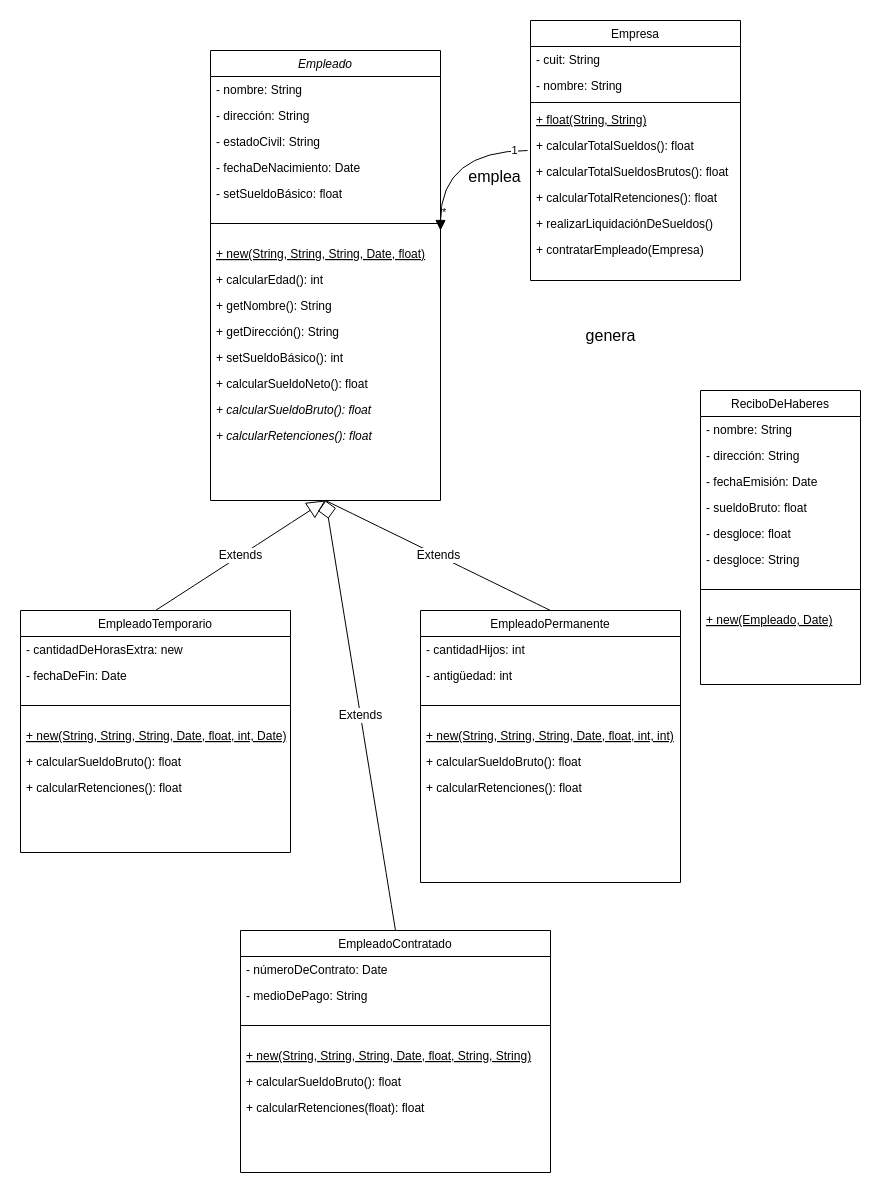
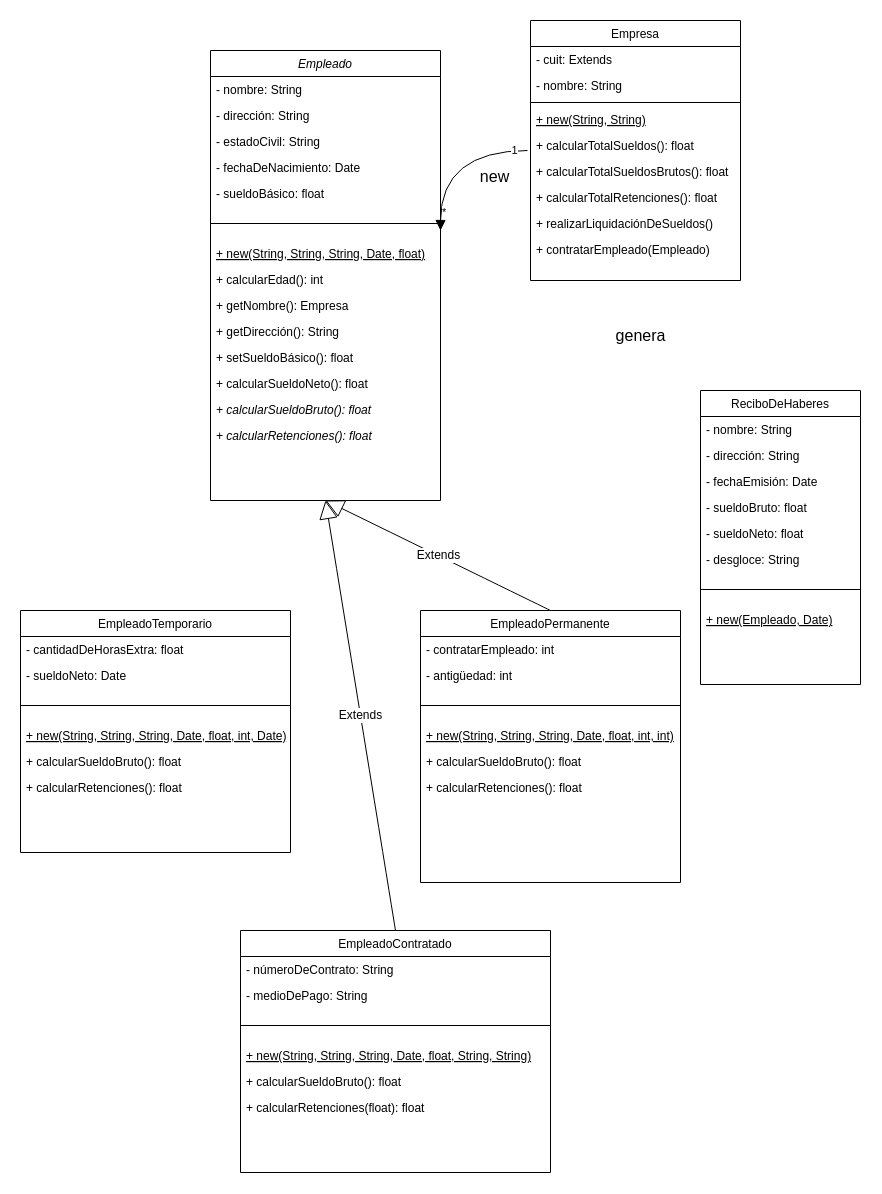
(575, 60) -> (580, 60)
(604, 120) -> (599, 120)
(495, 177) -> (495, 177)
(287, 194) -> (277, 194)
(627, 250) -> (629, 250)
(280, 306) -> (285, 306)
(611, 336) -> (641, 336)
(287, 358) -> (294, 358)
(336, 506) -> (343, 509)
(329, 519) -> (329, 519)
(755, 534) -> (762, 534)
(234, 560) -> none
(110, 650) -> (116, 650)
(484, 650) -> (499, 650)
(80, 676) -> (80, 676)
(322, 970) -> (327, 970)
